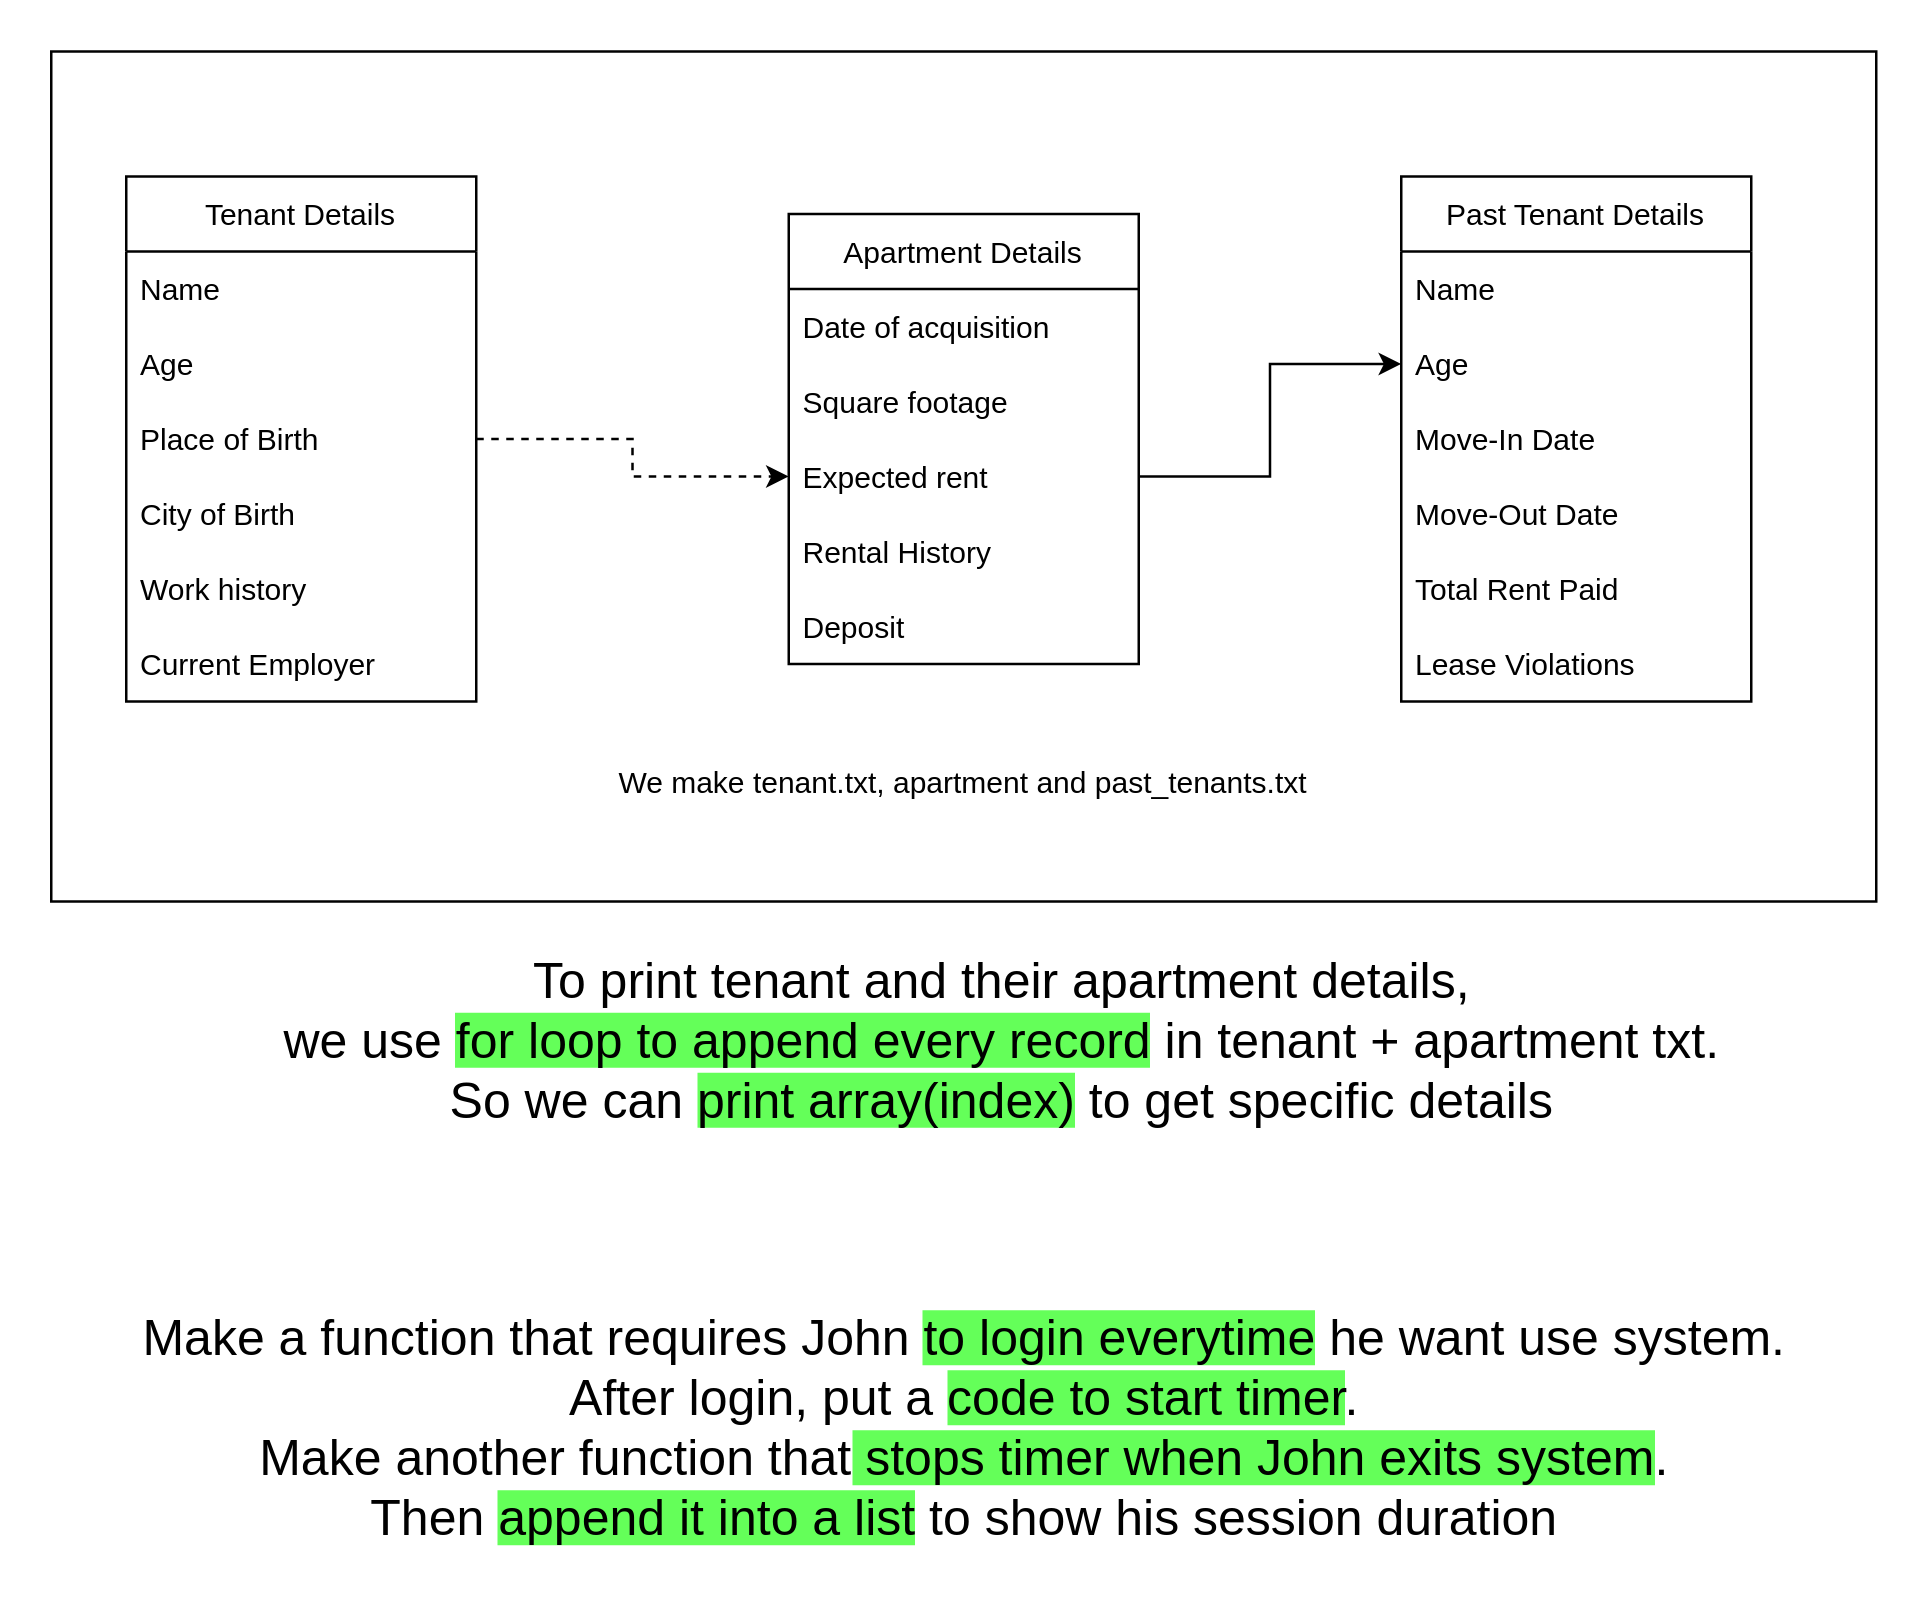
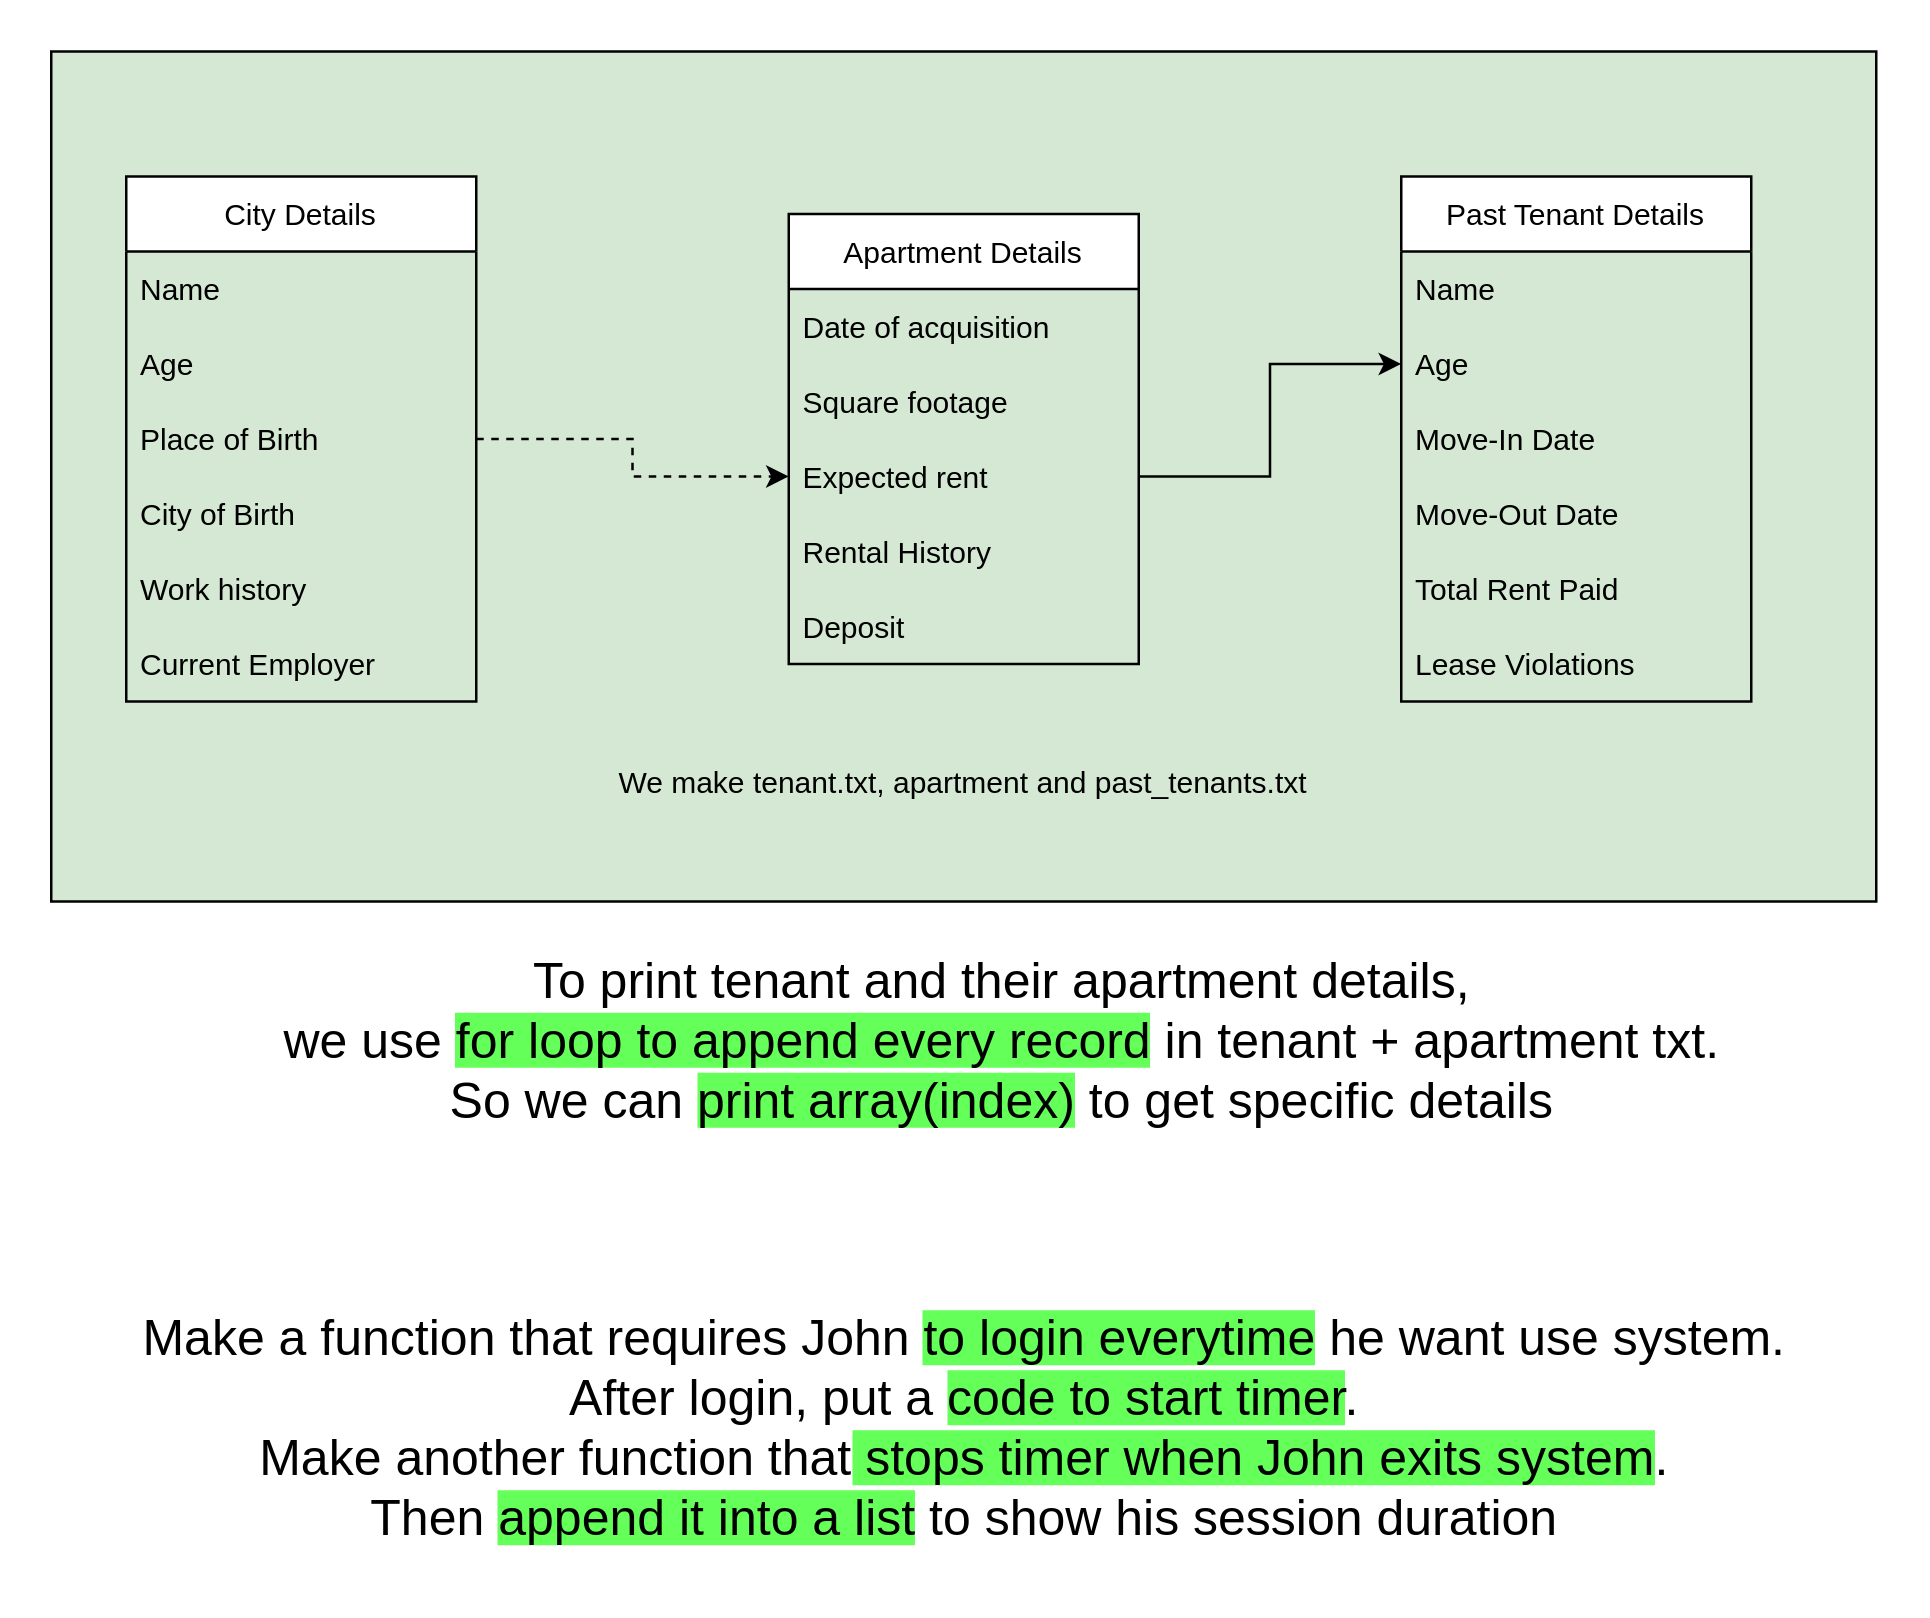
(300, 215) -> (300, 215)
(964, 476) -> (964, 476)
